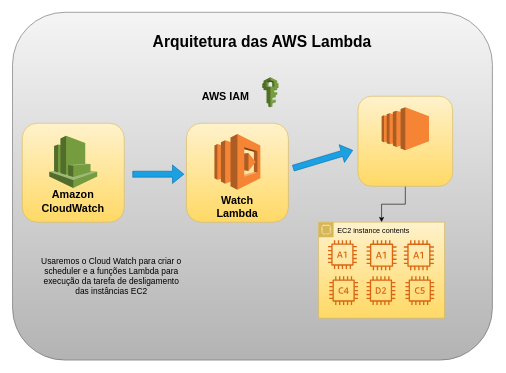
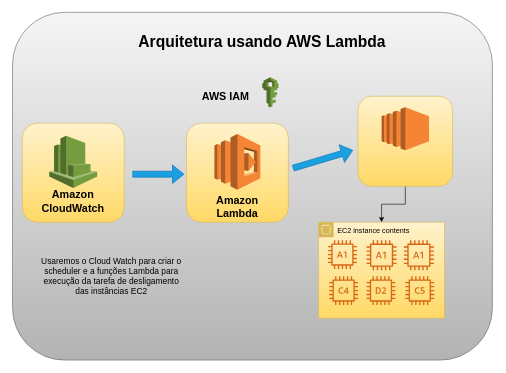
(264, 42) -> (264, 42)
(237, 207) -> (237, 207)
